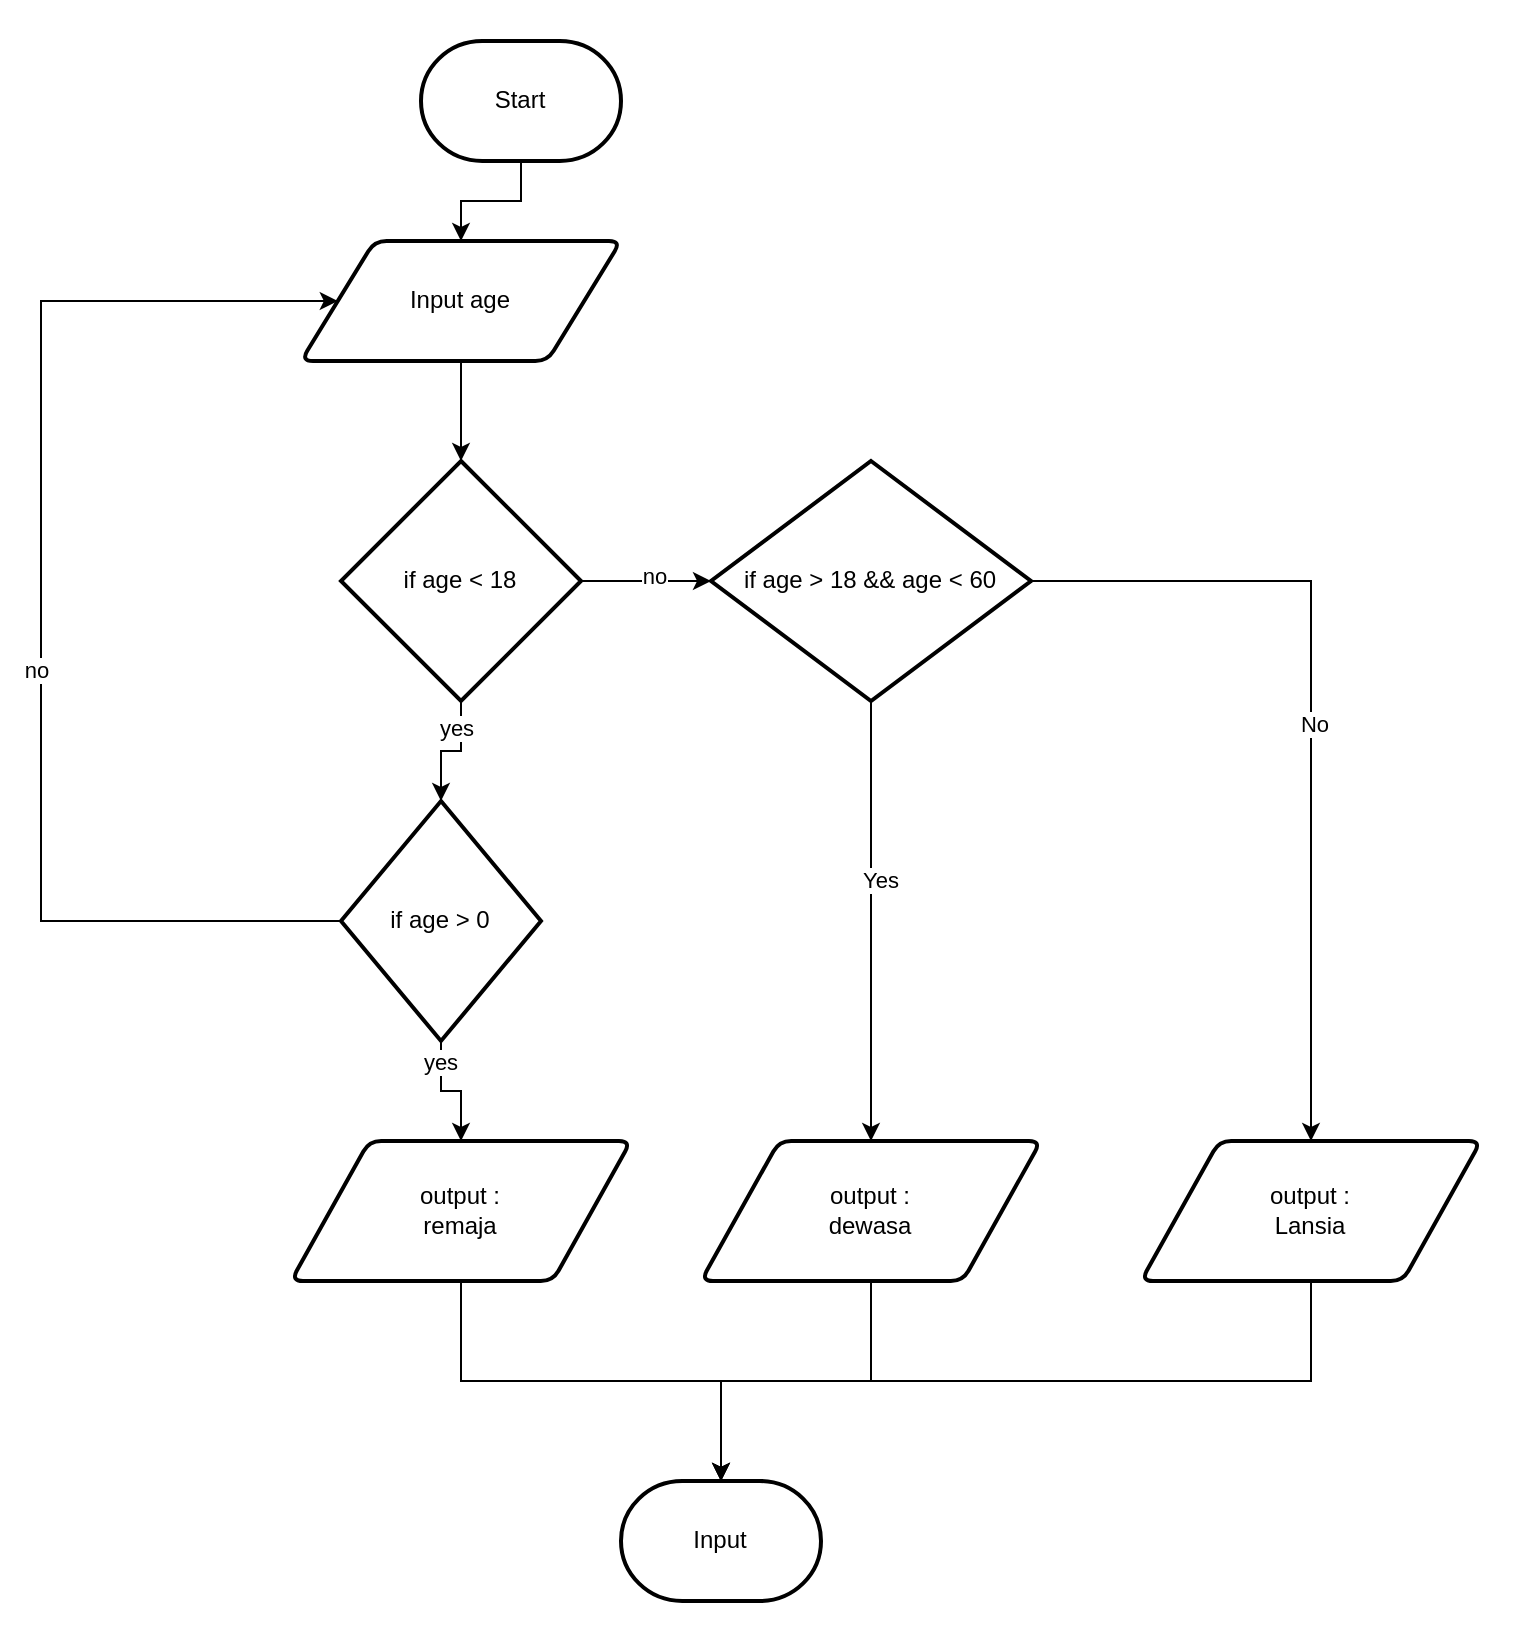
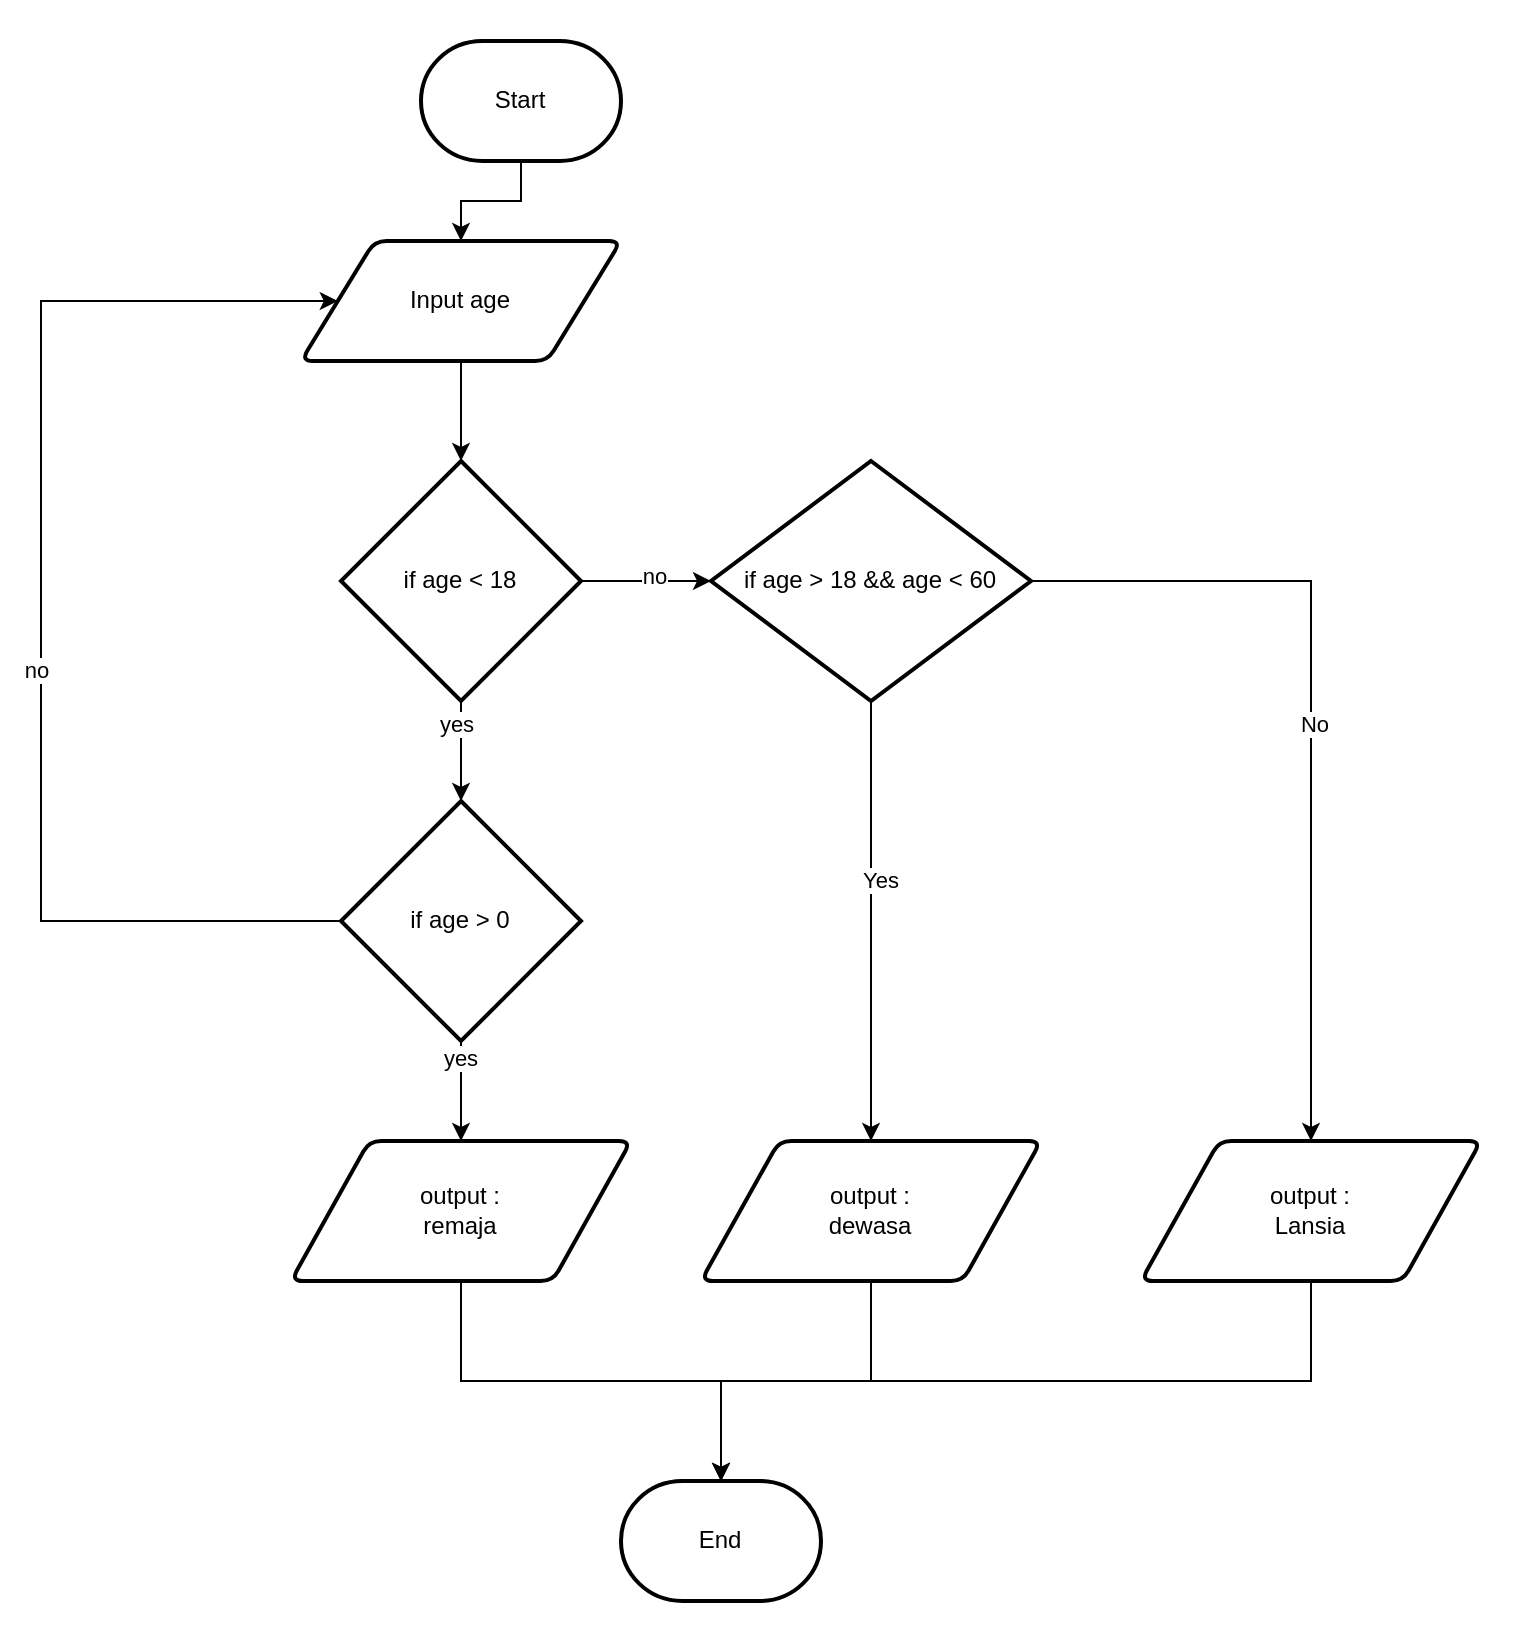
(441, 921) -> (461, 921)
(721, 1541) -> (721, 1541)
